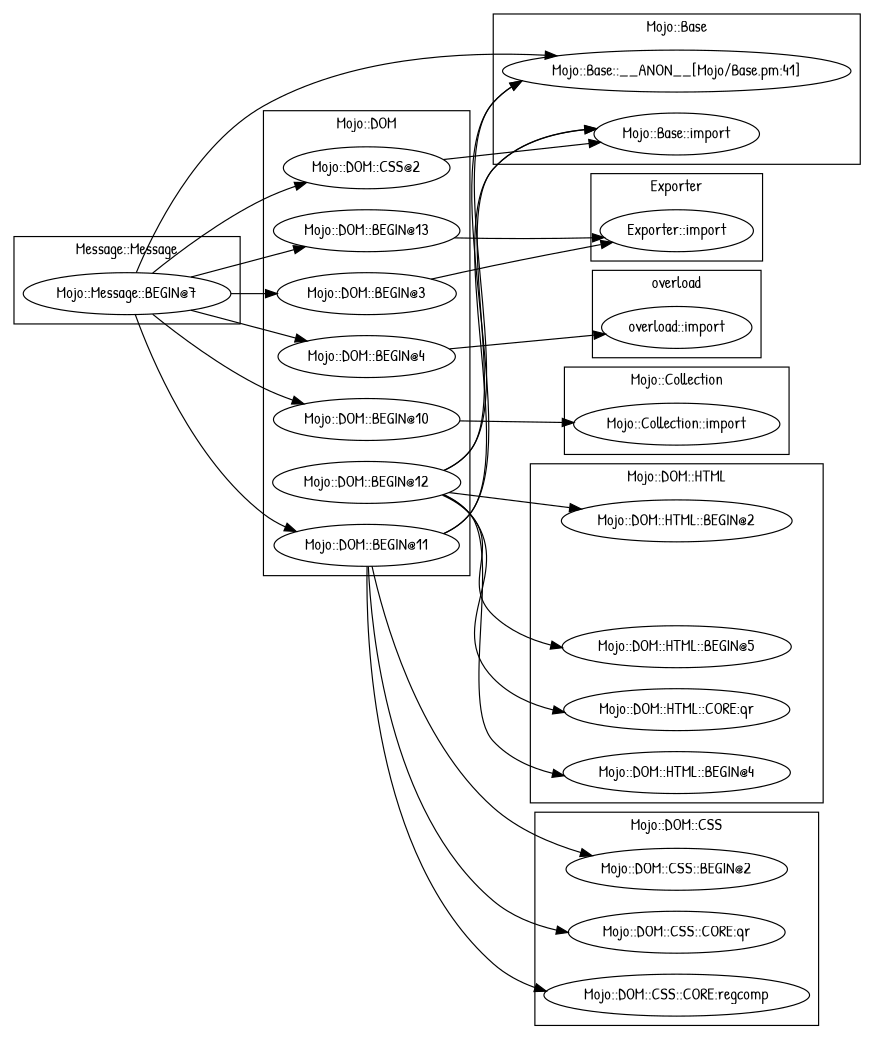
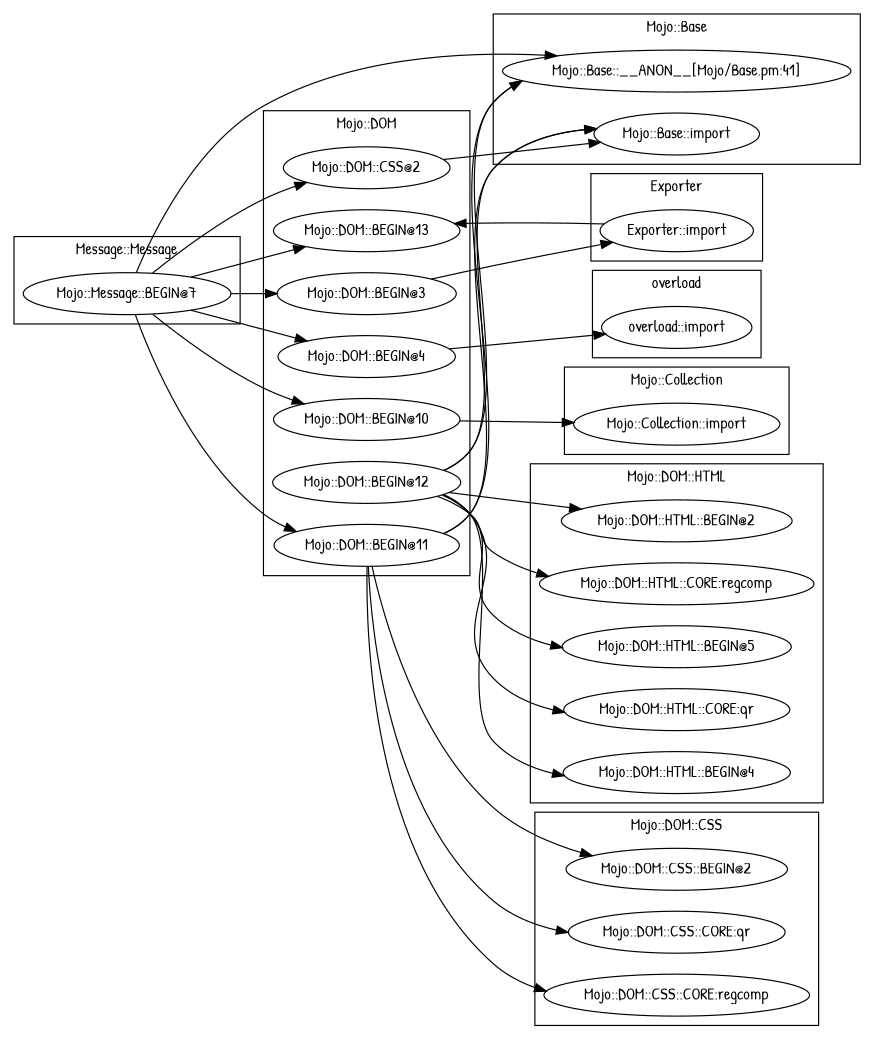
(523, 239) -> (535, 223)
none -> (677, 584)
